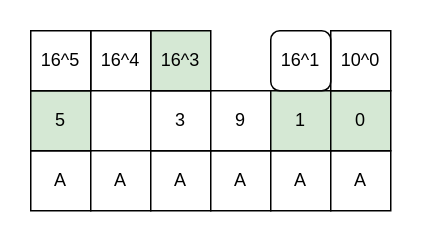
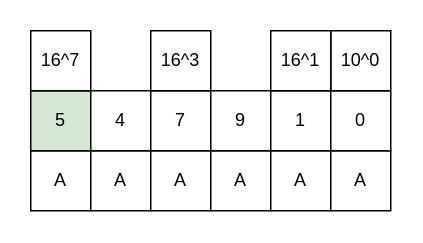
(61, 61) -> (61, 61)
(121, 61) -> none
(181, 61) -> (181, 61)
(301, 61) -> (301, 61)
none -> (121, 121)
(181, 121) -> (181, 121)
(301, 121) -> (301, 121)
(361, 121) -> (361, 121)
